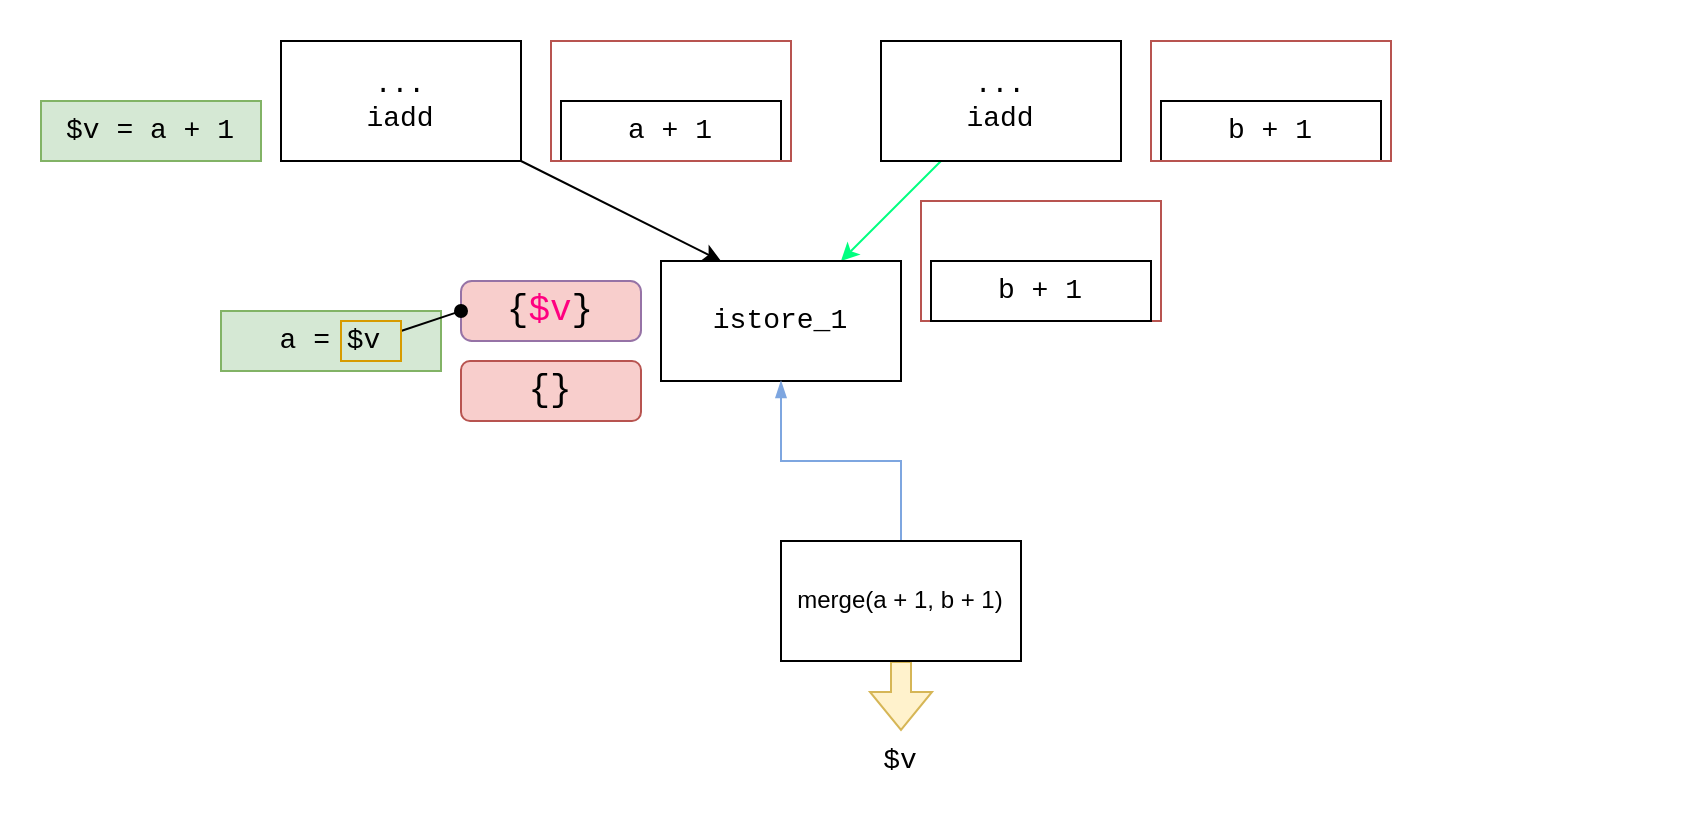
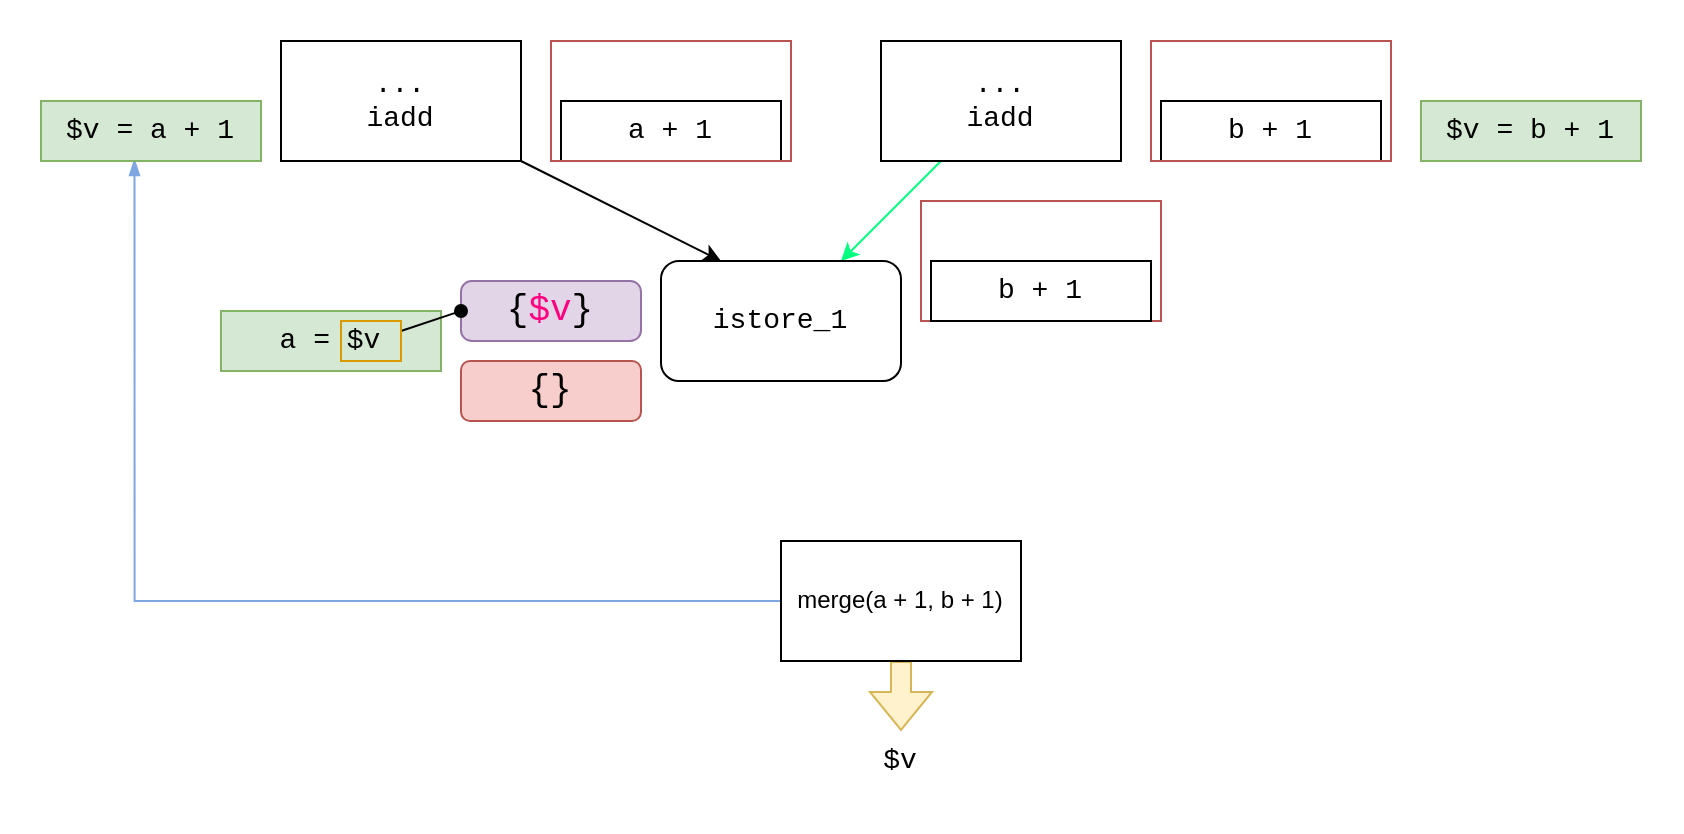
none -> (1531, 131)
(551, 311) -> (551, 311)
(781, 321) -> (781, 321)
(850, 461) -> (246, 601)
